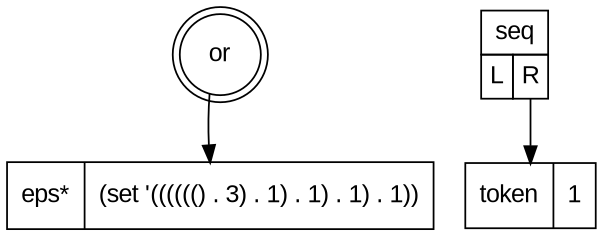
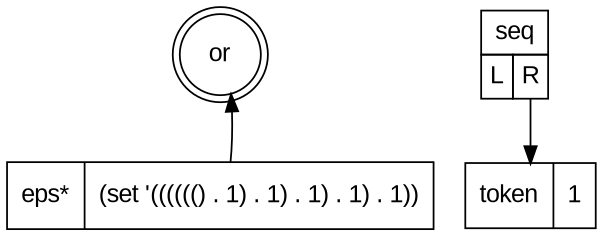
(208, 119) -> (232, 137)
(259, 195) -> (259, 195)
